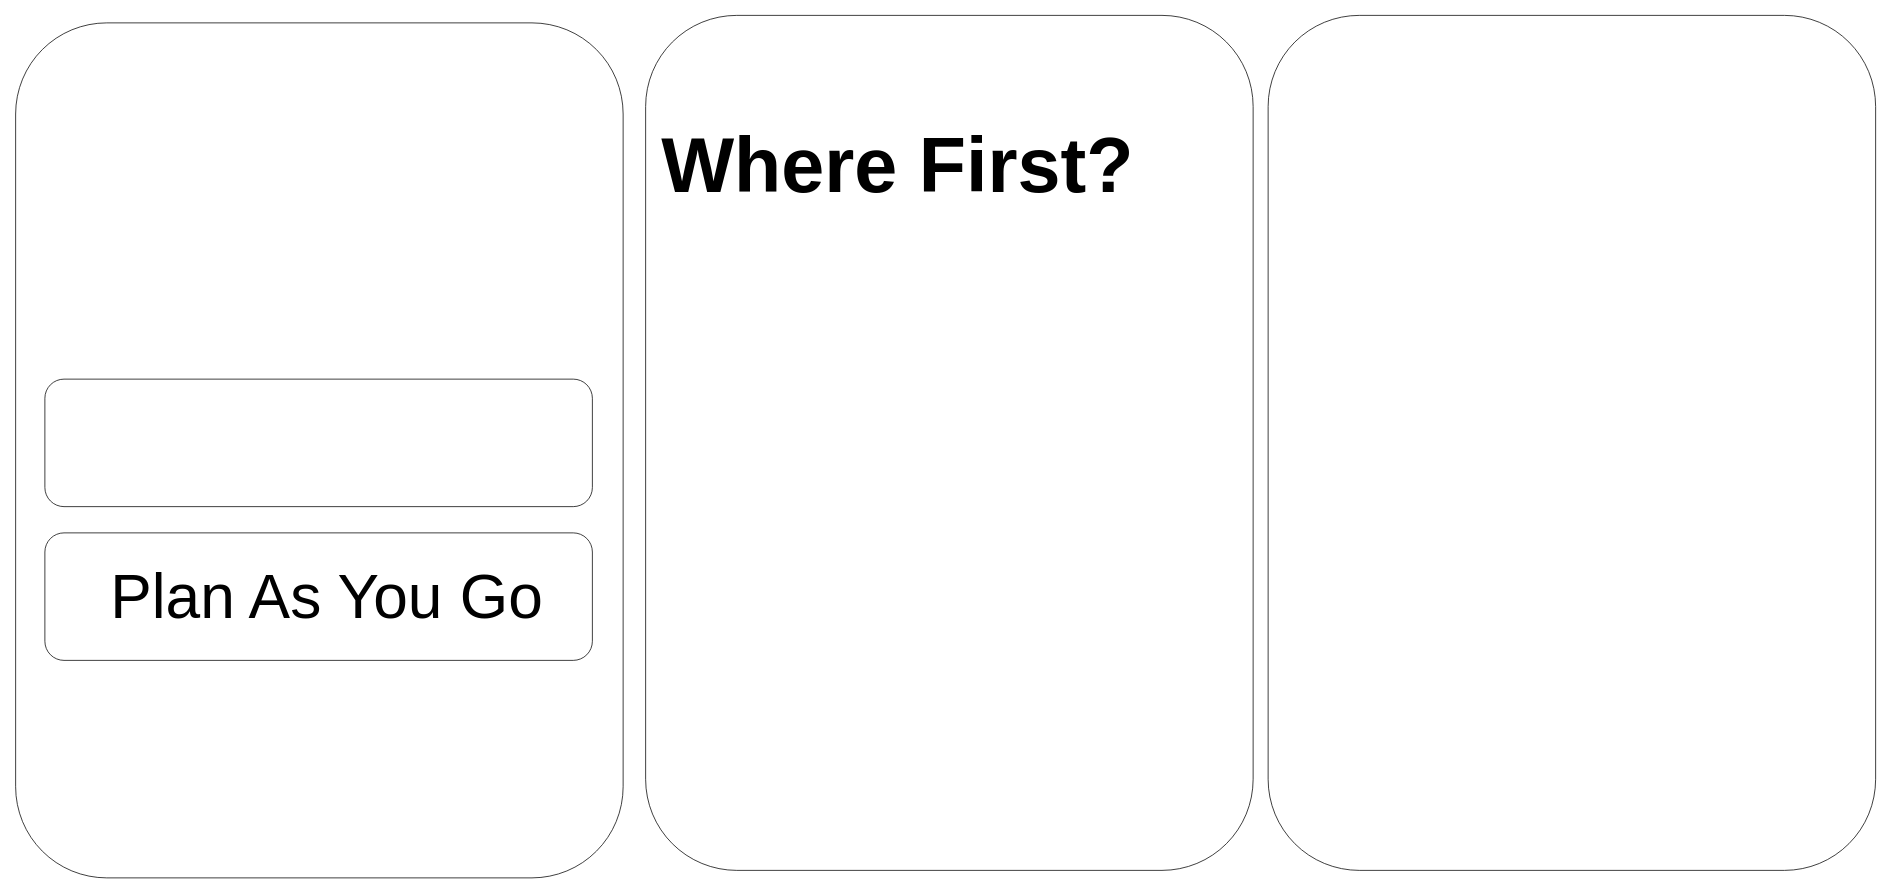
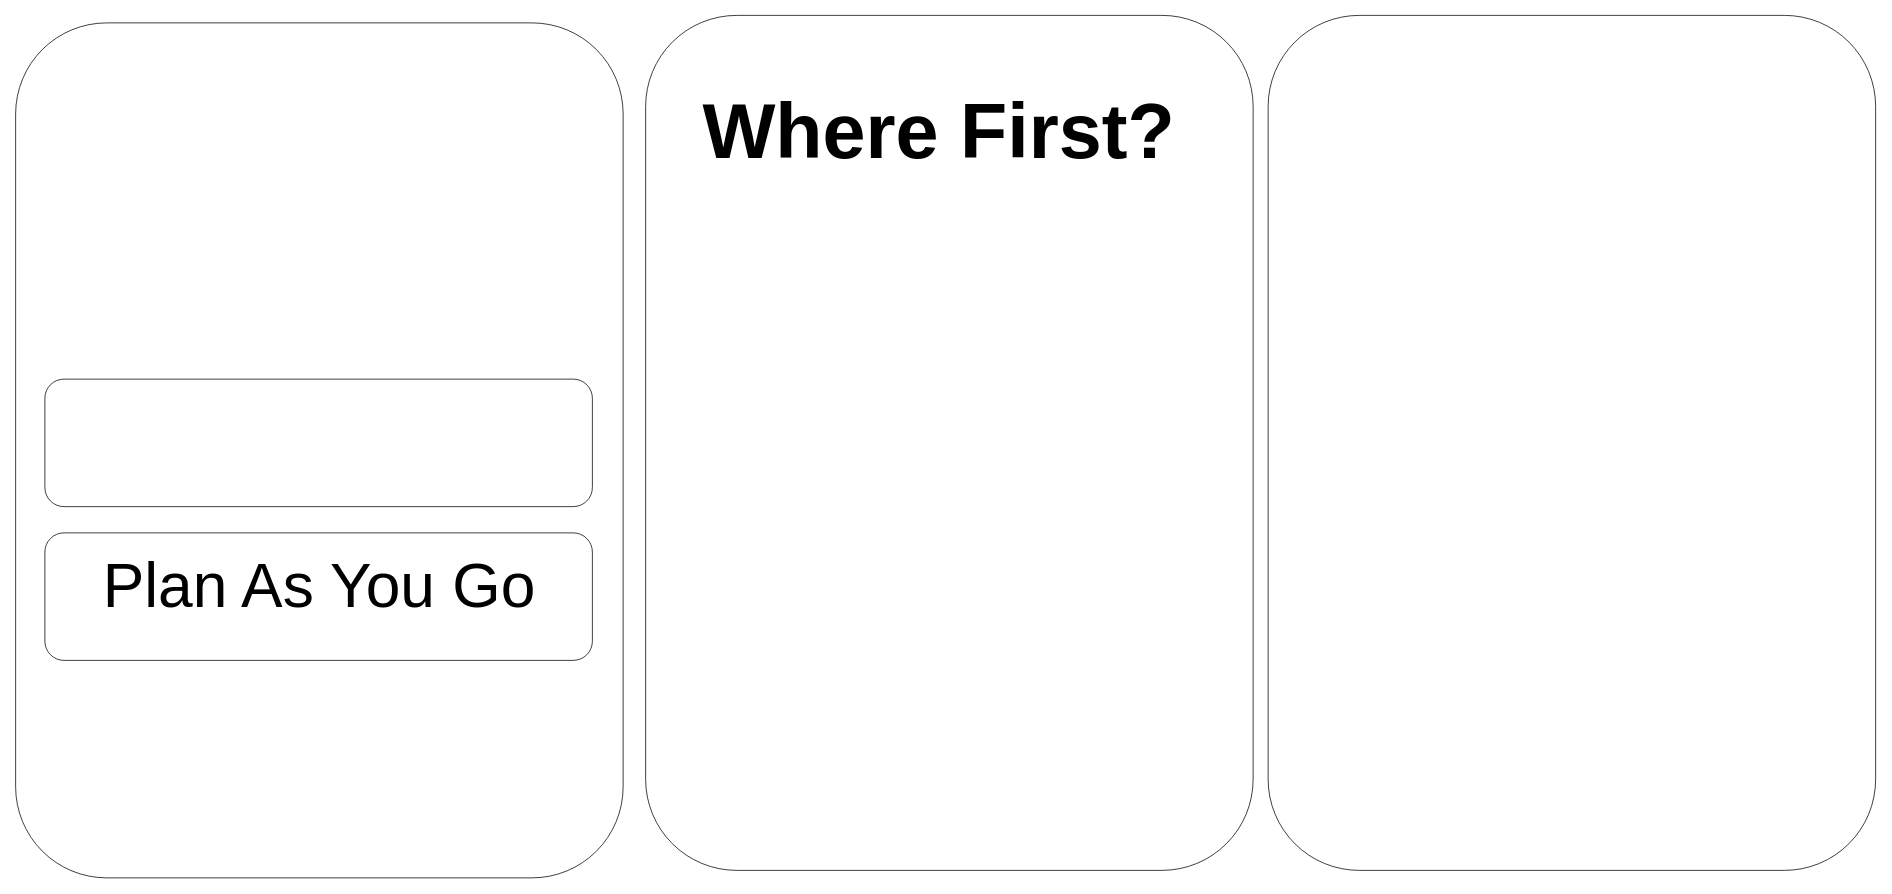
(897, 165) -> (939, 132)
(327, 597) -> (319, 585)
